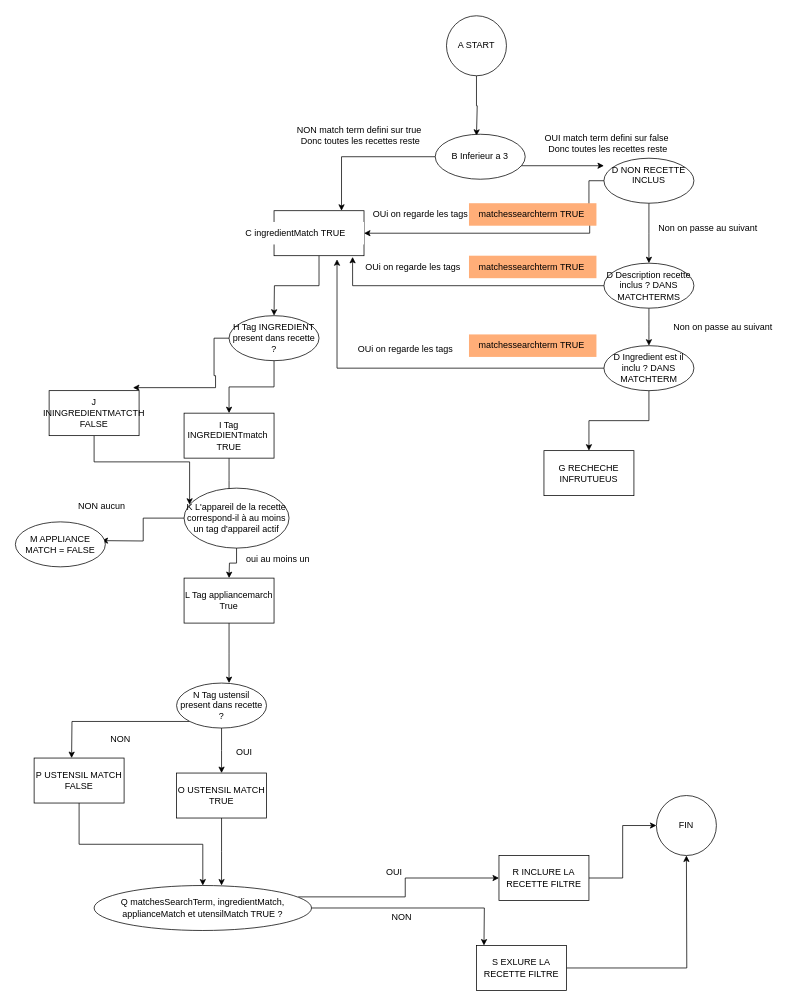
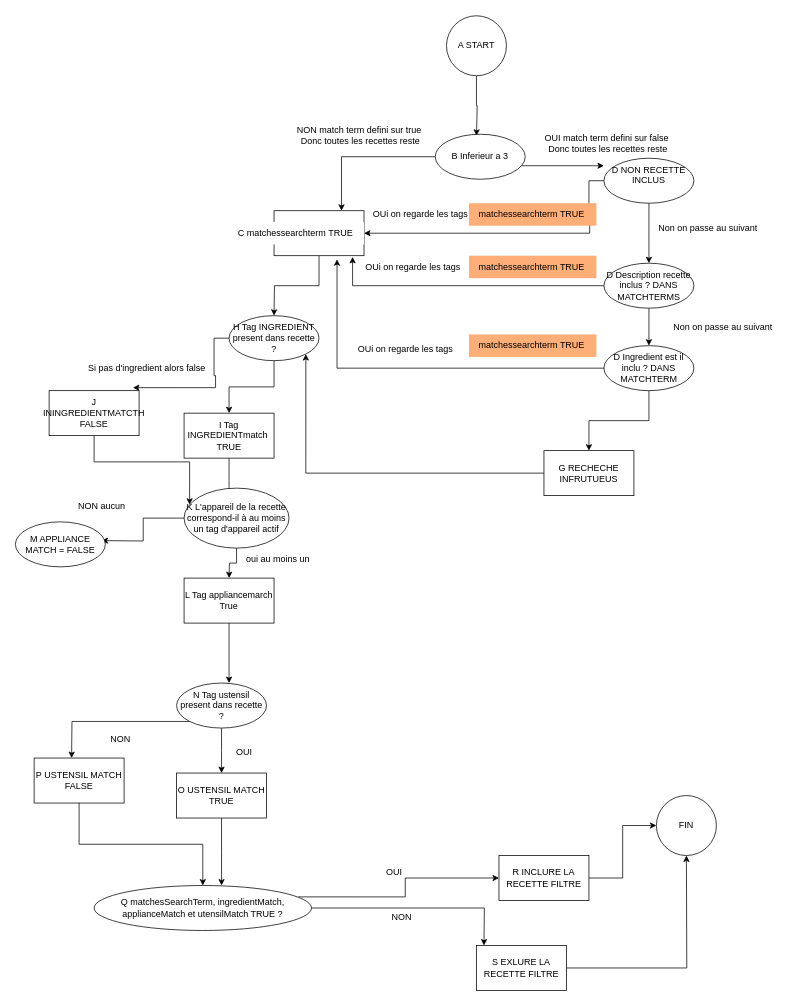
(297, 233) -> (297, 233)
none -> (147, 368)
none -> (306, 464)
